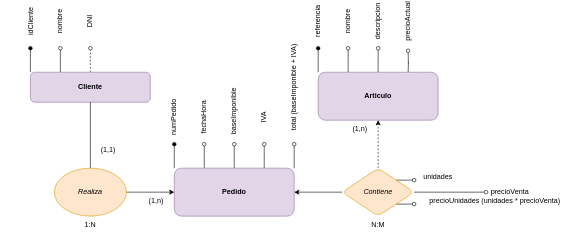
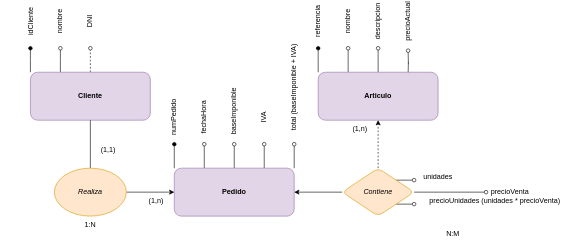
(90, 87) -> (90, 96)
(378, 225) -> (453, 234)
